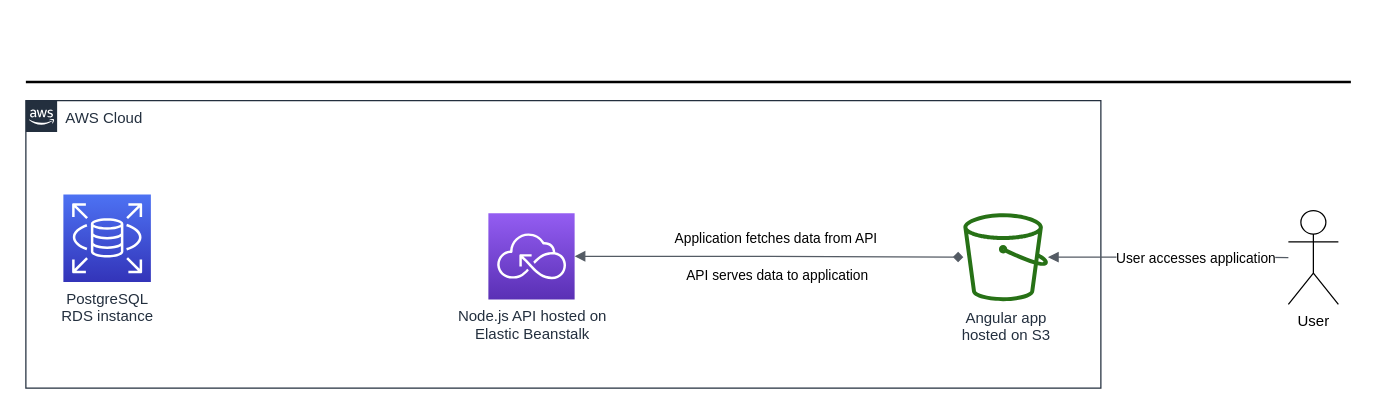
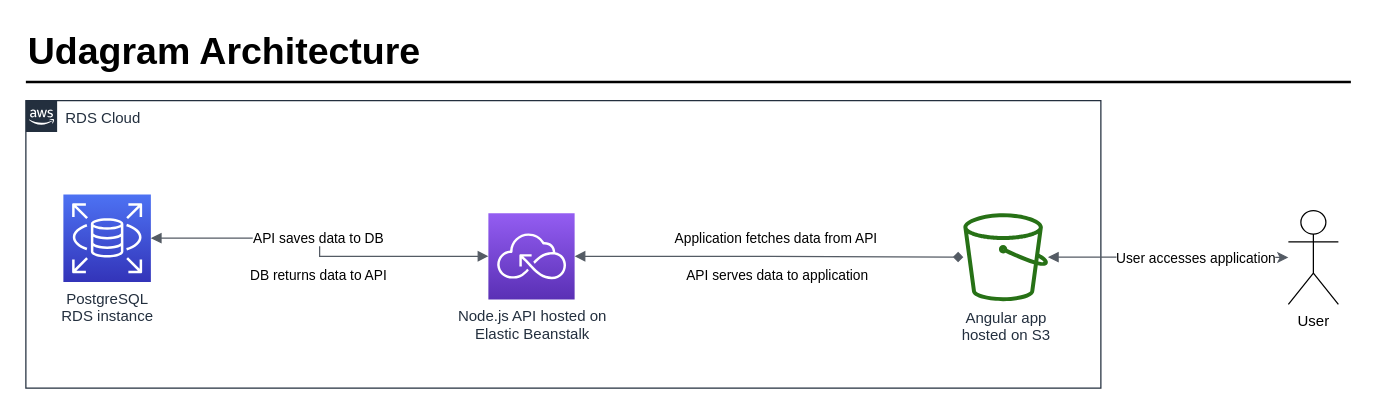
none -> (232, 51)
(100, 118) -> (100, 118)
none -> (319, 247)
(1282, 257) -> (1278, 257)
